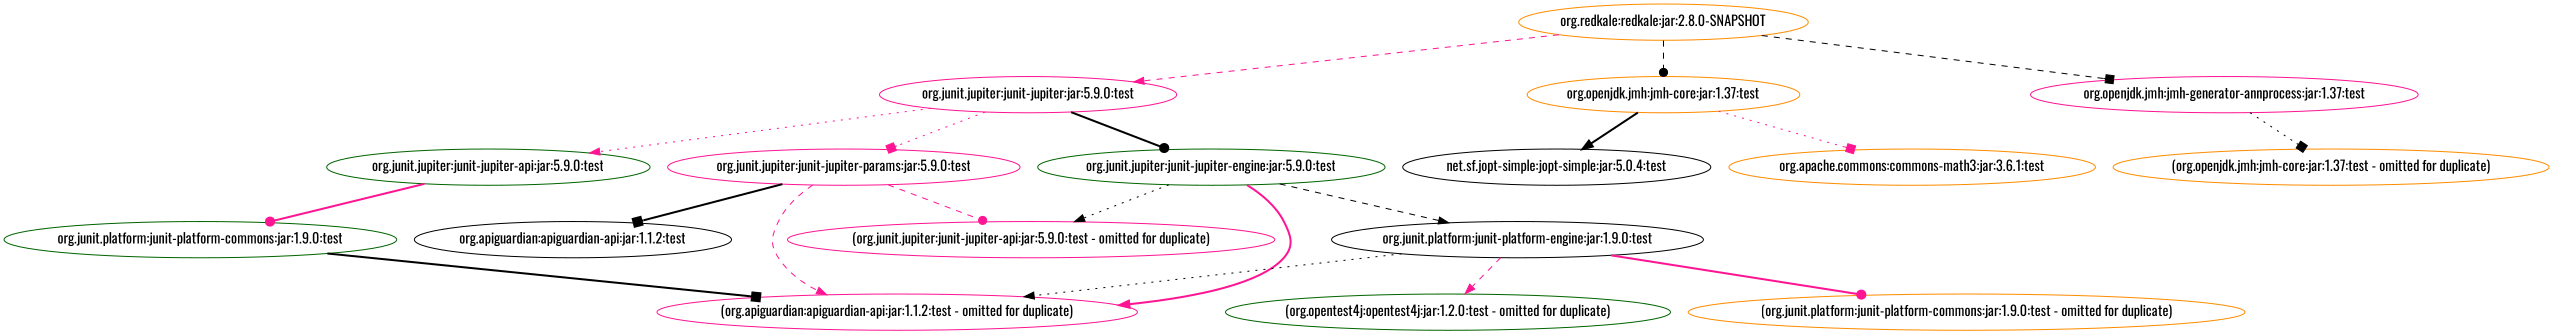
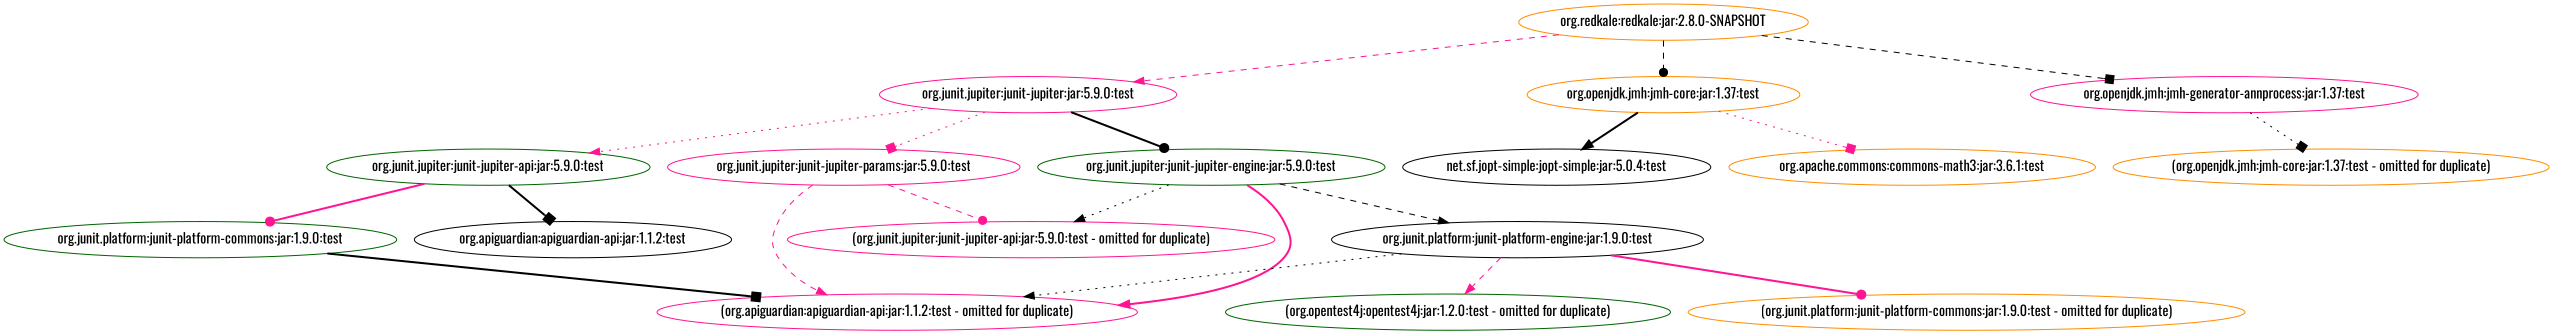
(713, 202) -> (527, 200)
